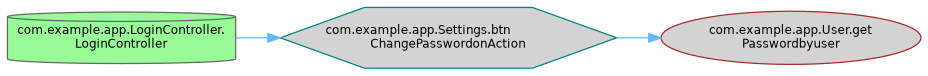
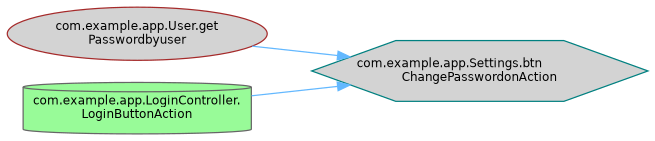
(122, 38) -> (137, 108)
(633, 38) -> (295, 51)
